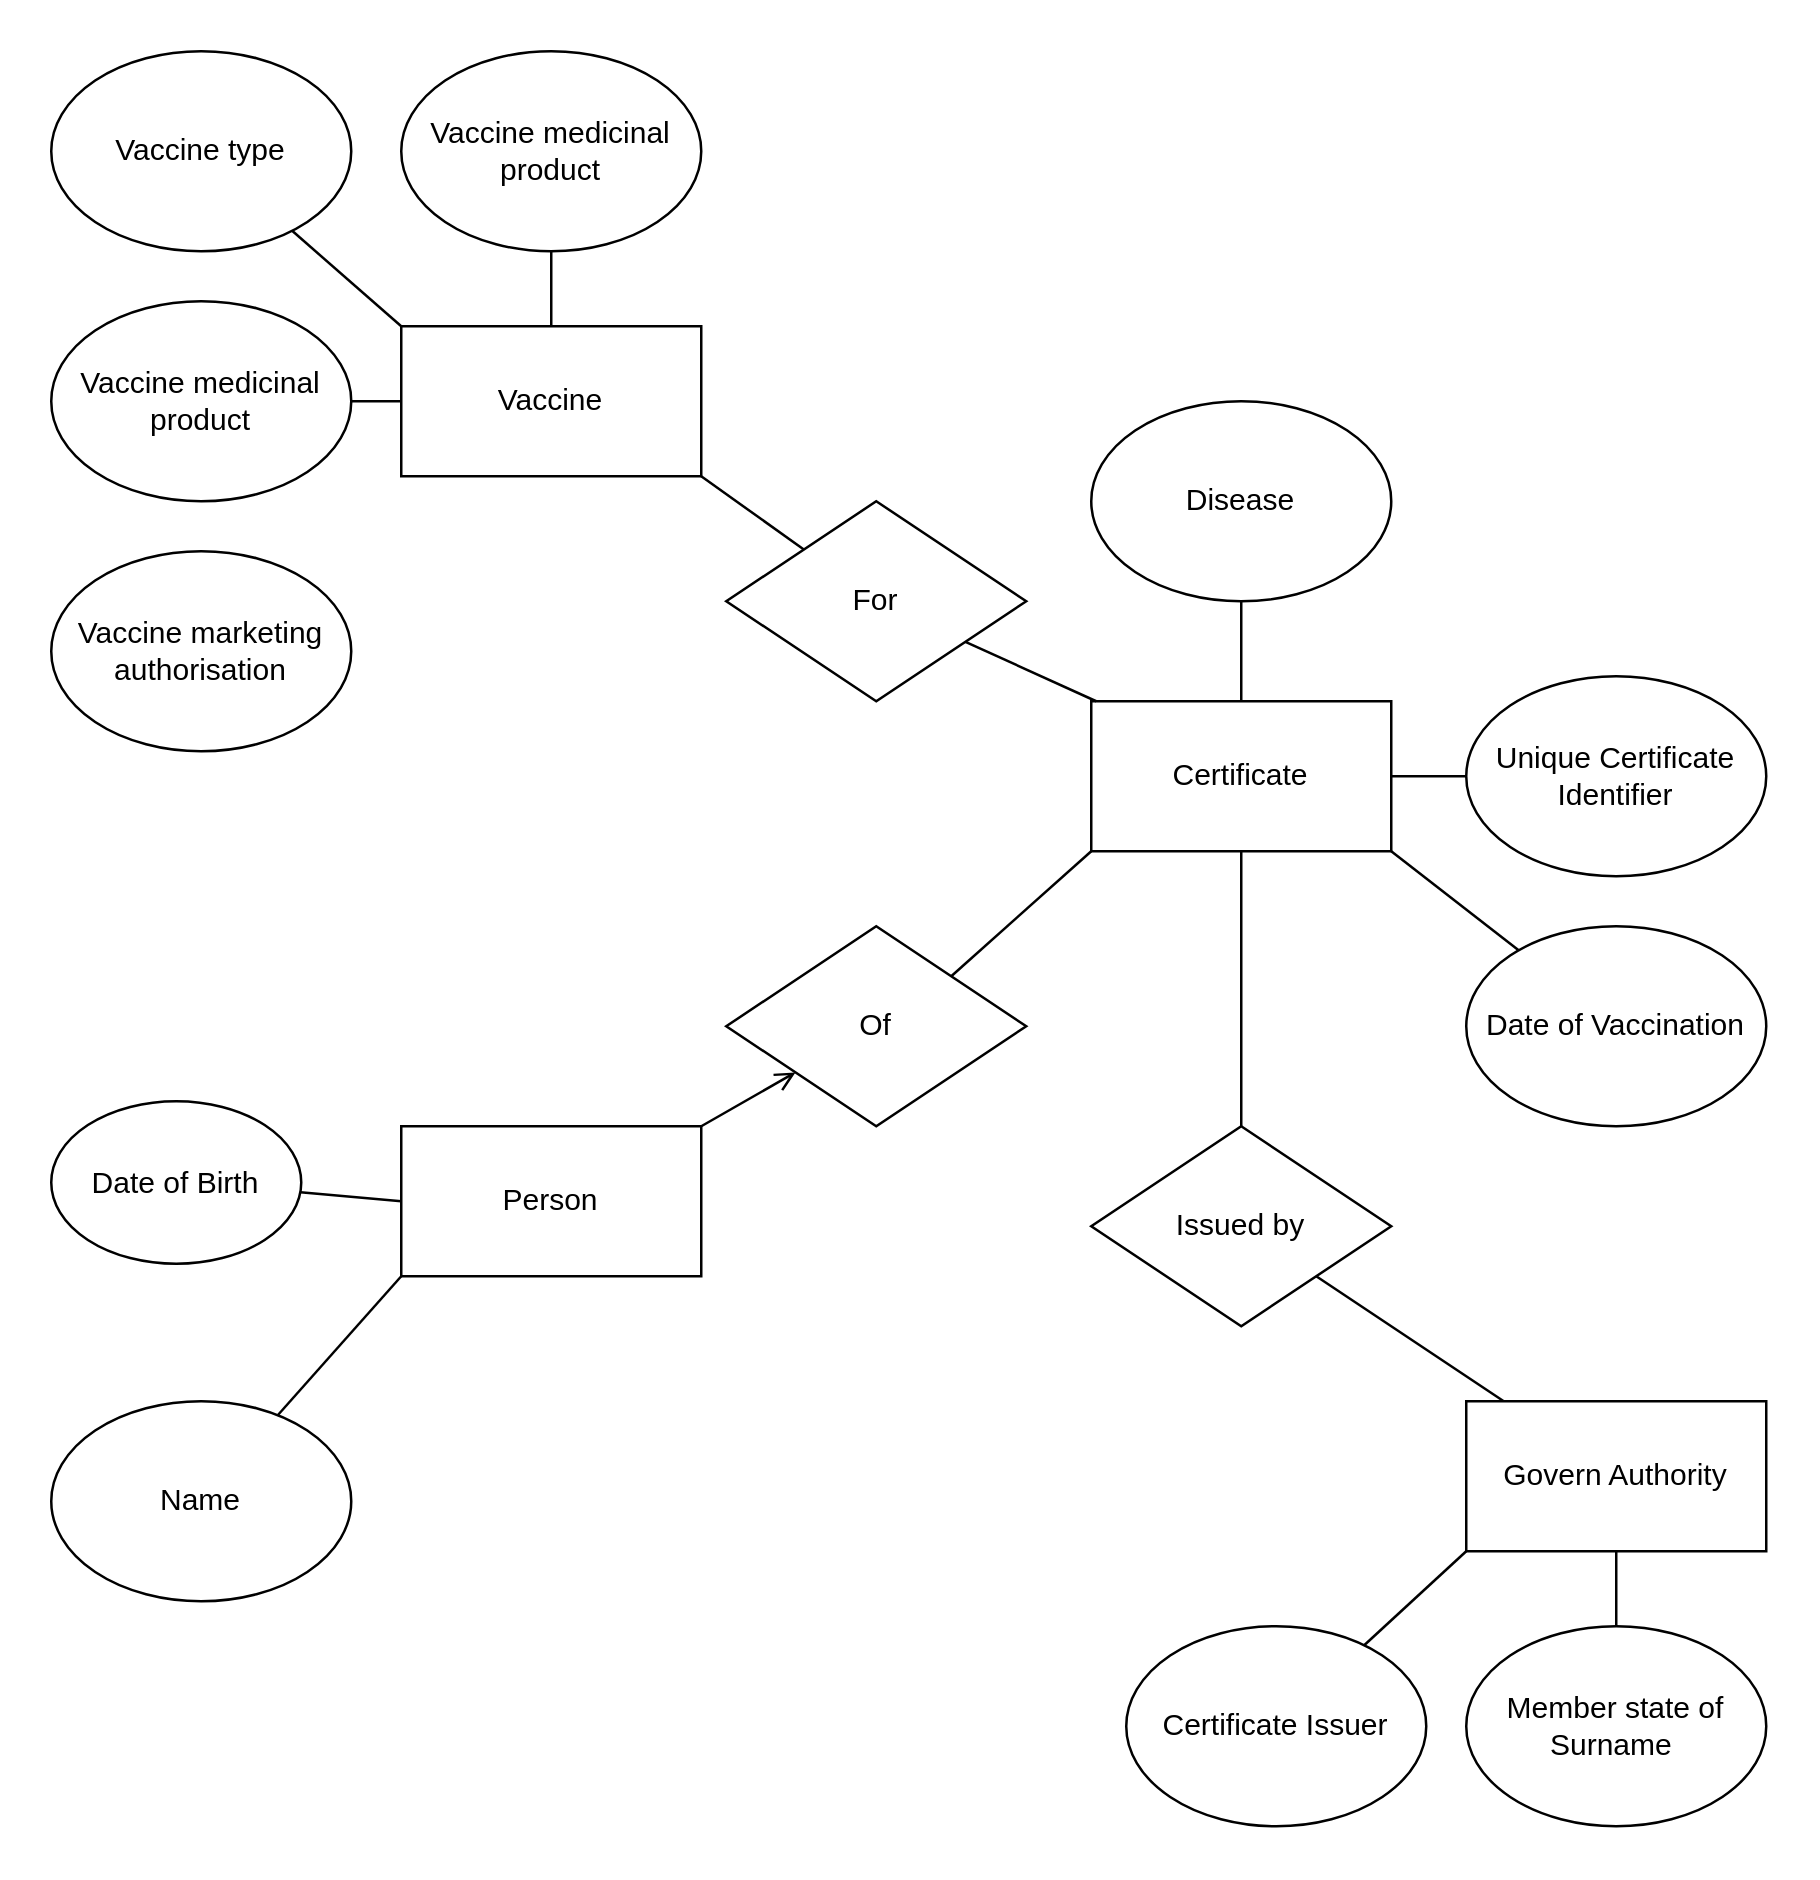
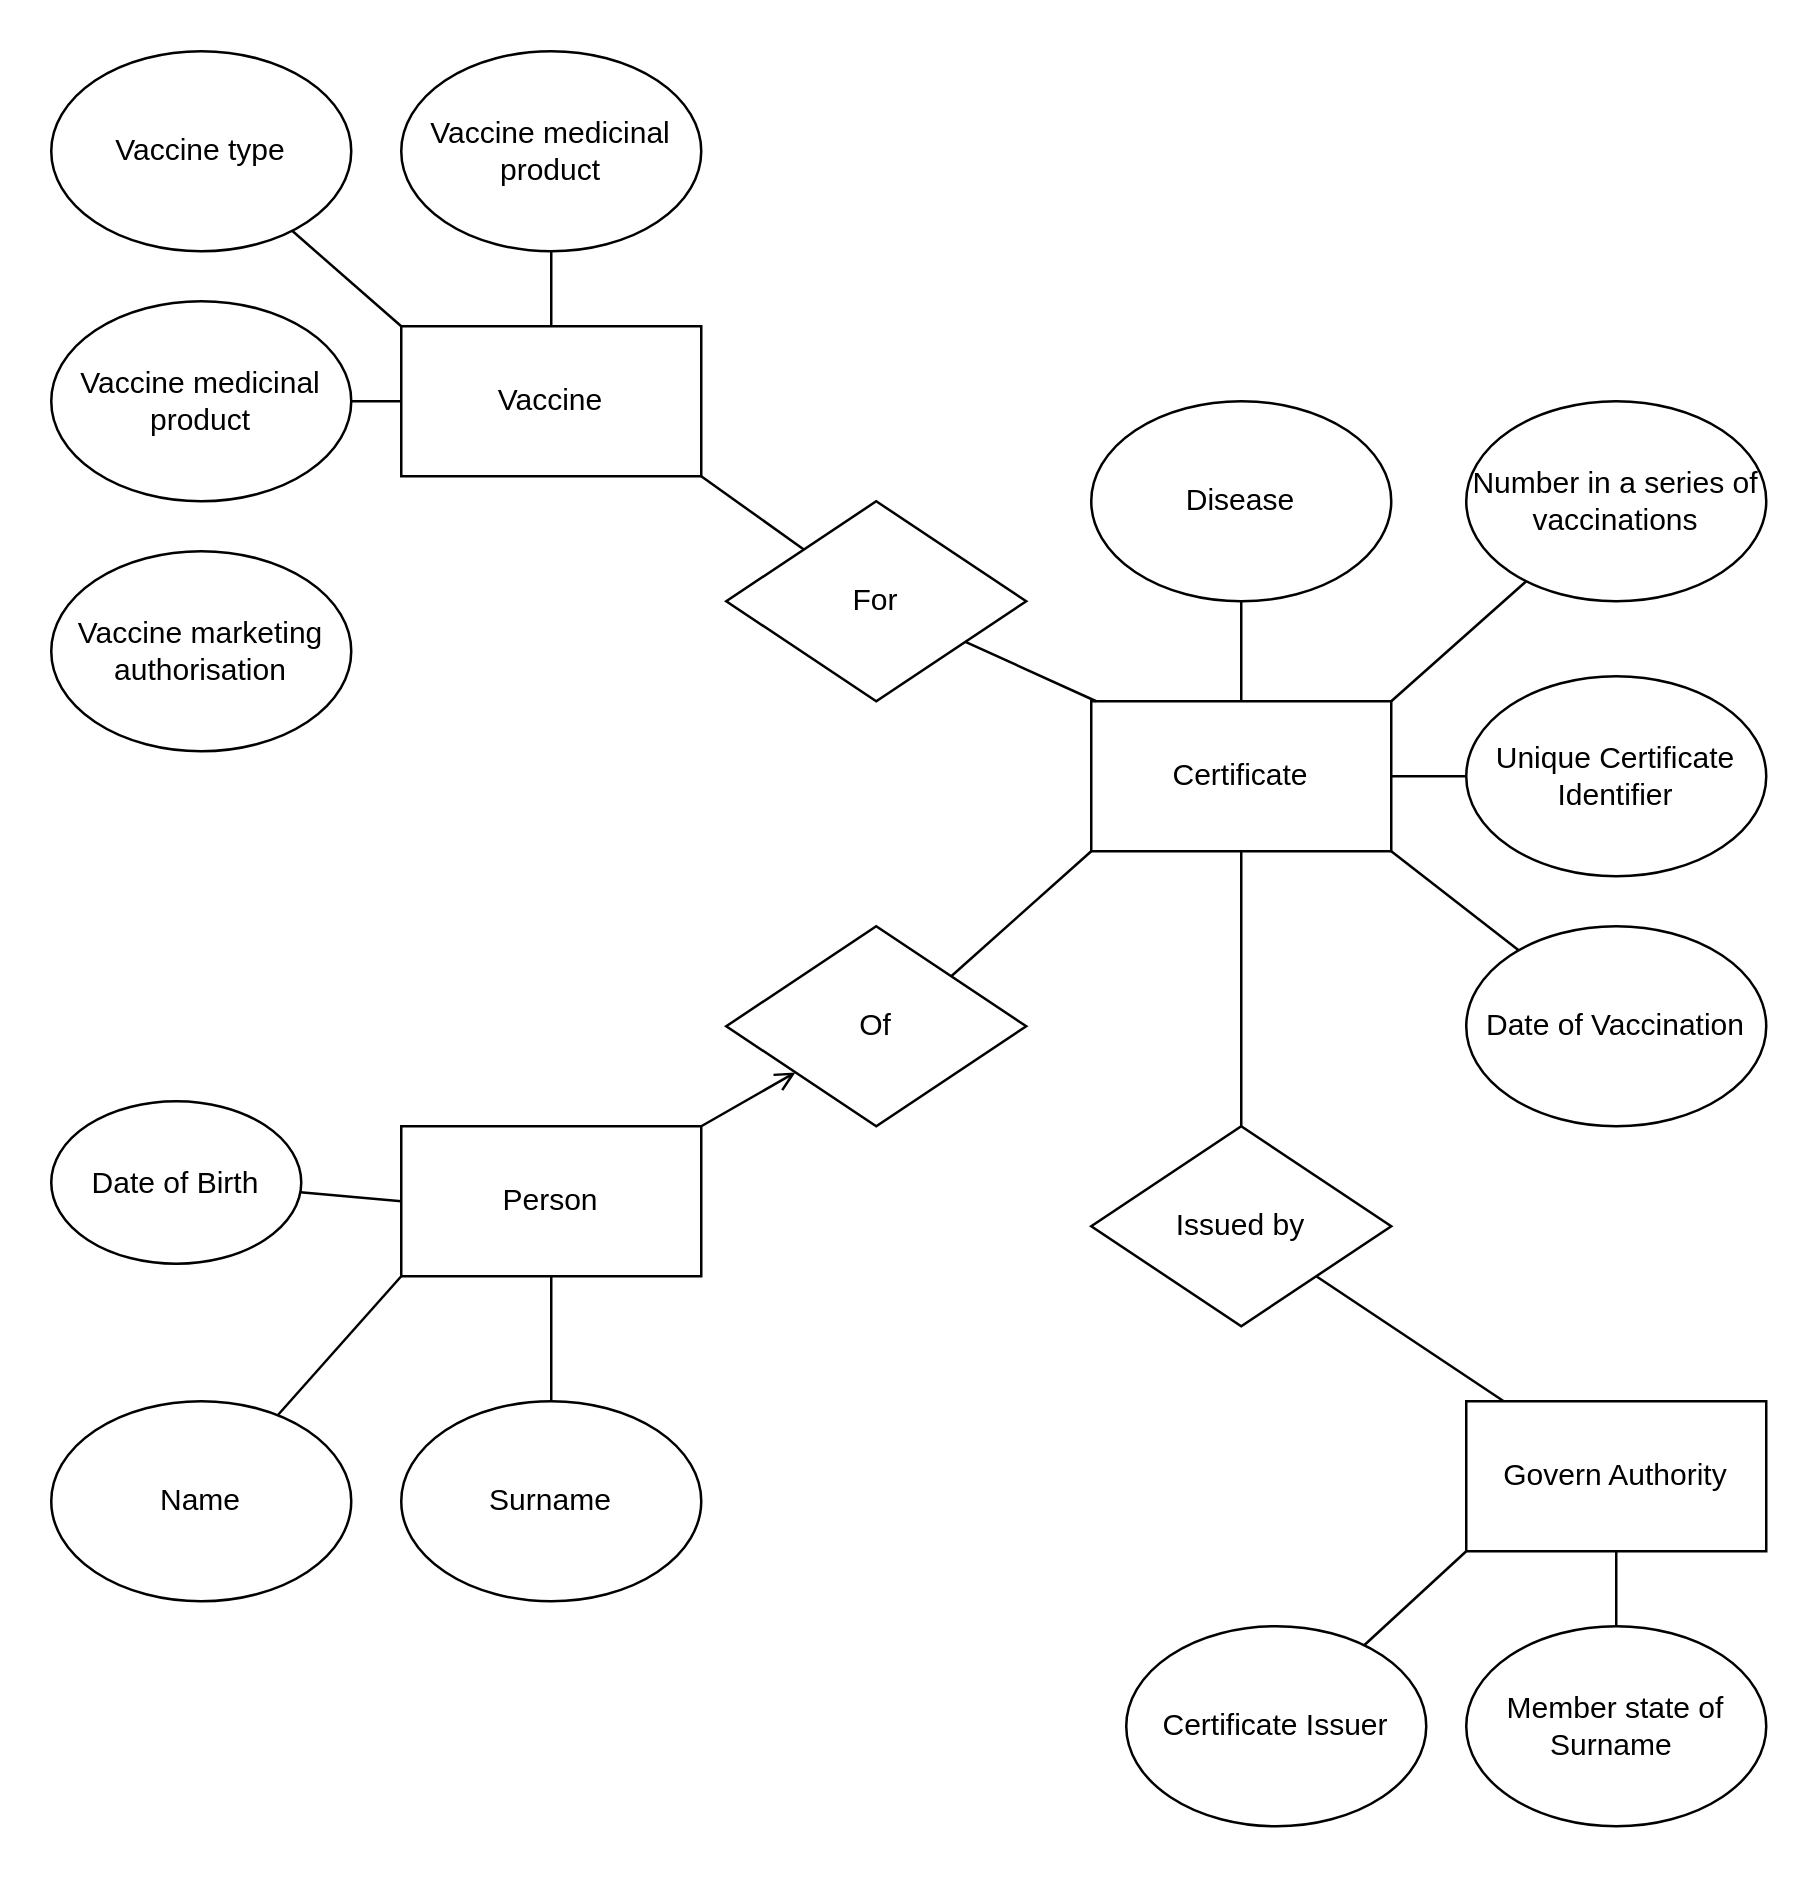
none -> (1616, 501)
none -> (1459, 641)
none -> (551, 1339)
none -> (551, 1501)
